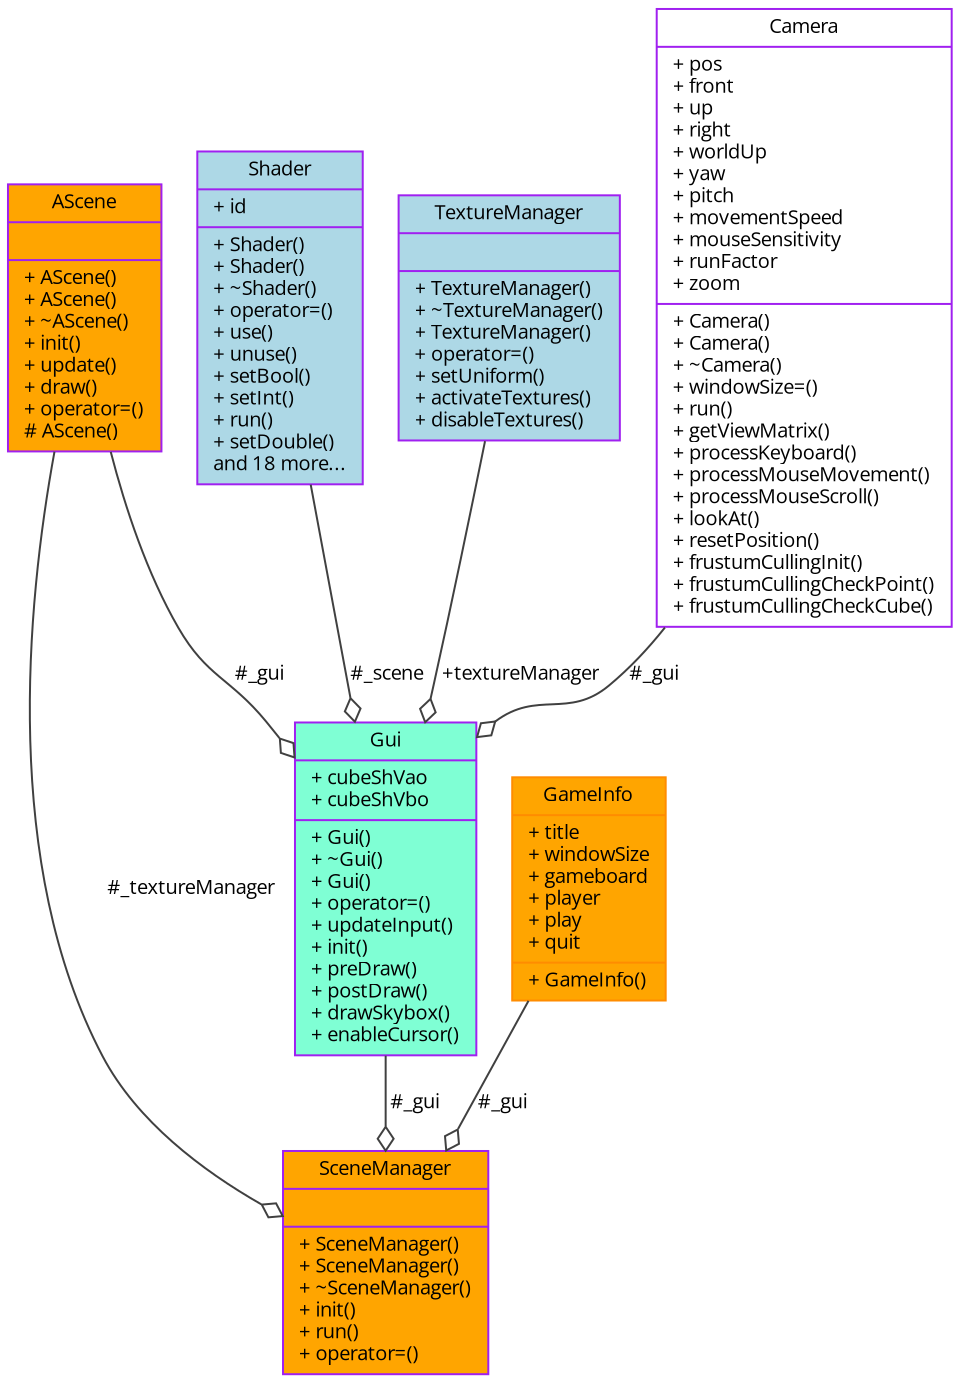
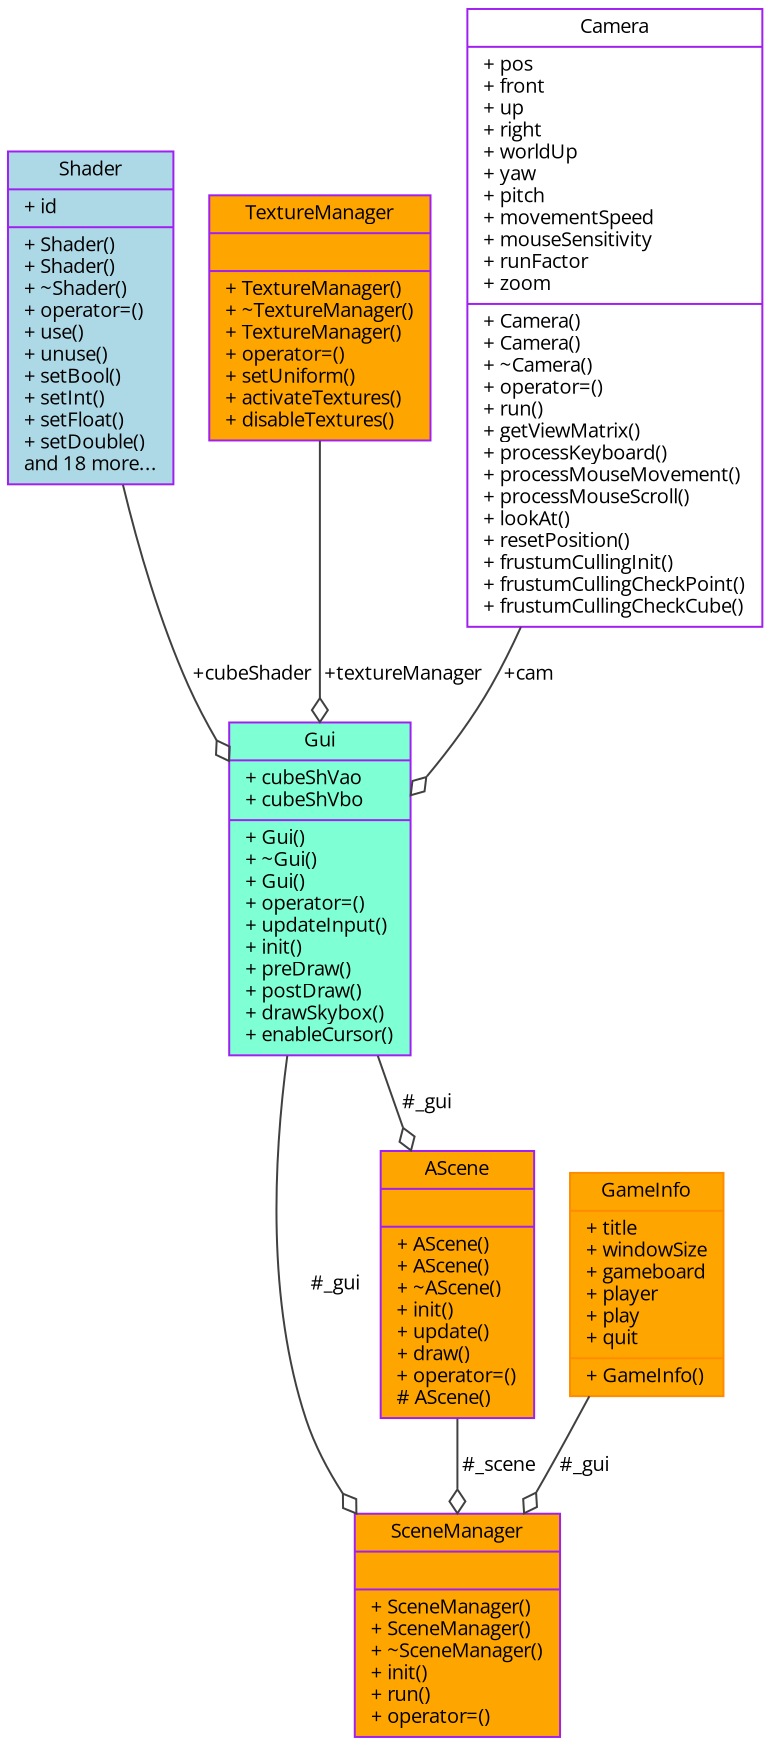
(509, 318) -> (320, 318)
(745, 388) -> (544, 388)
(244, 421) -> (75, 421)
(169, 611) -> (390, 1092)
(386, 675) -> (250, 675)
(653, 675) -> (527, 675)
(189, 889) -> (497, 1466)
